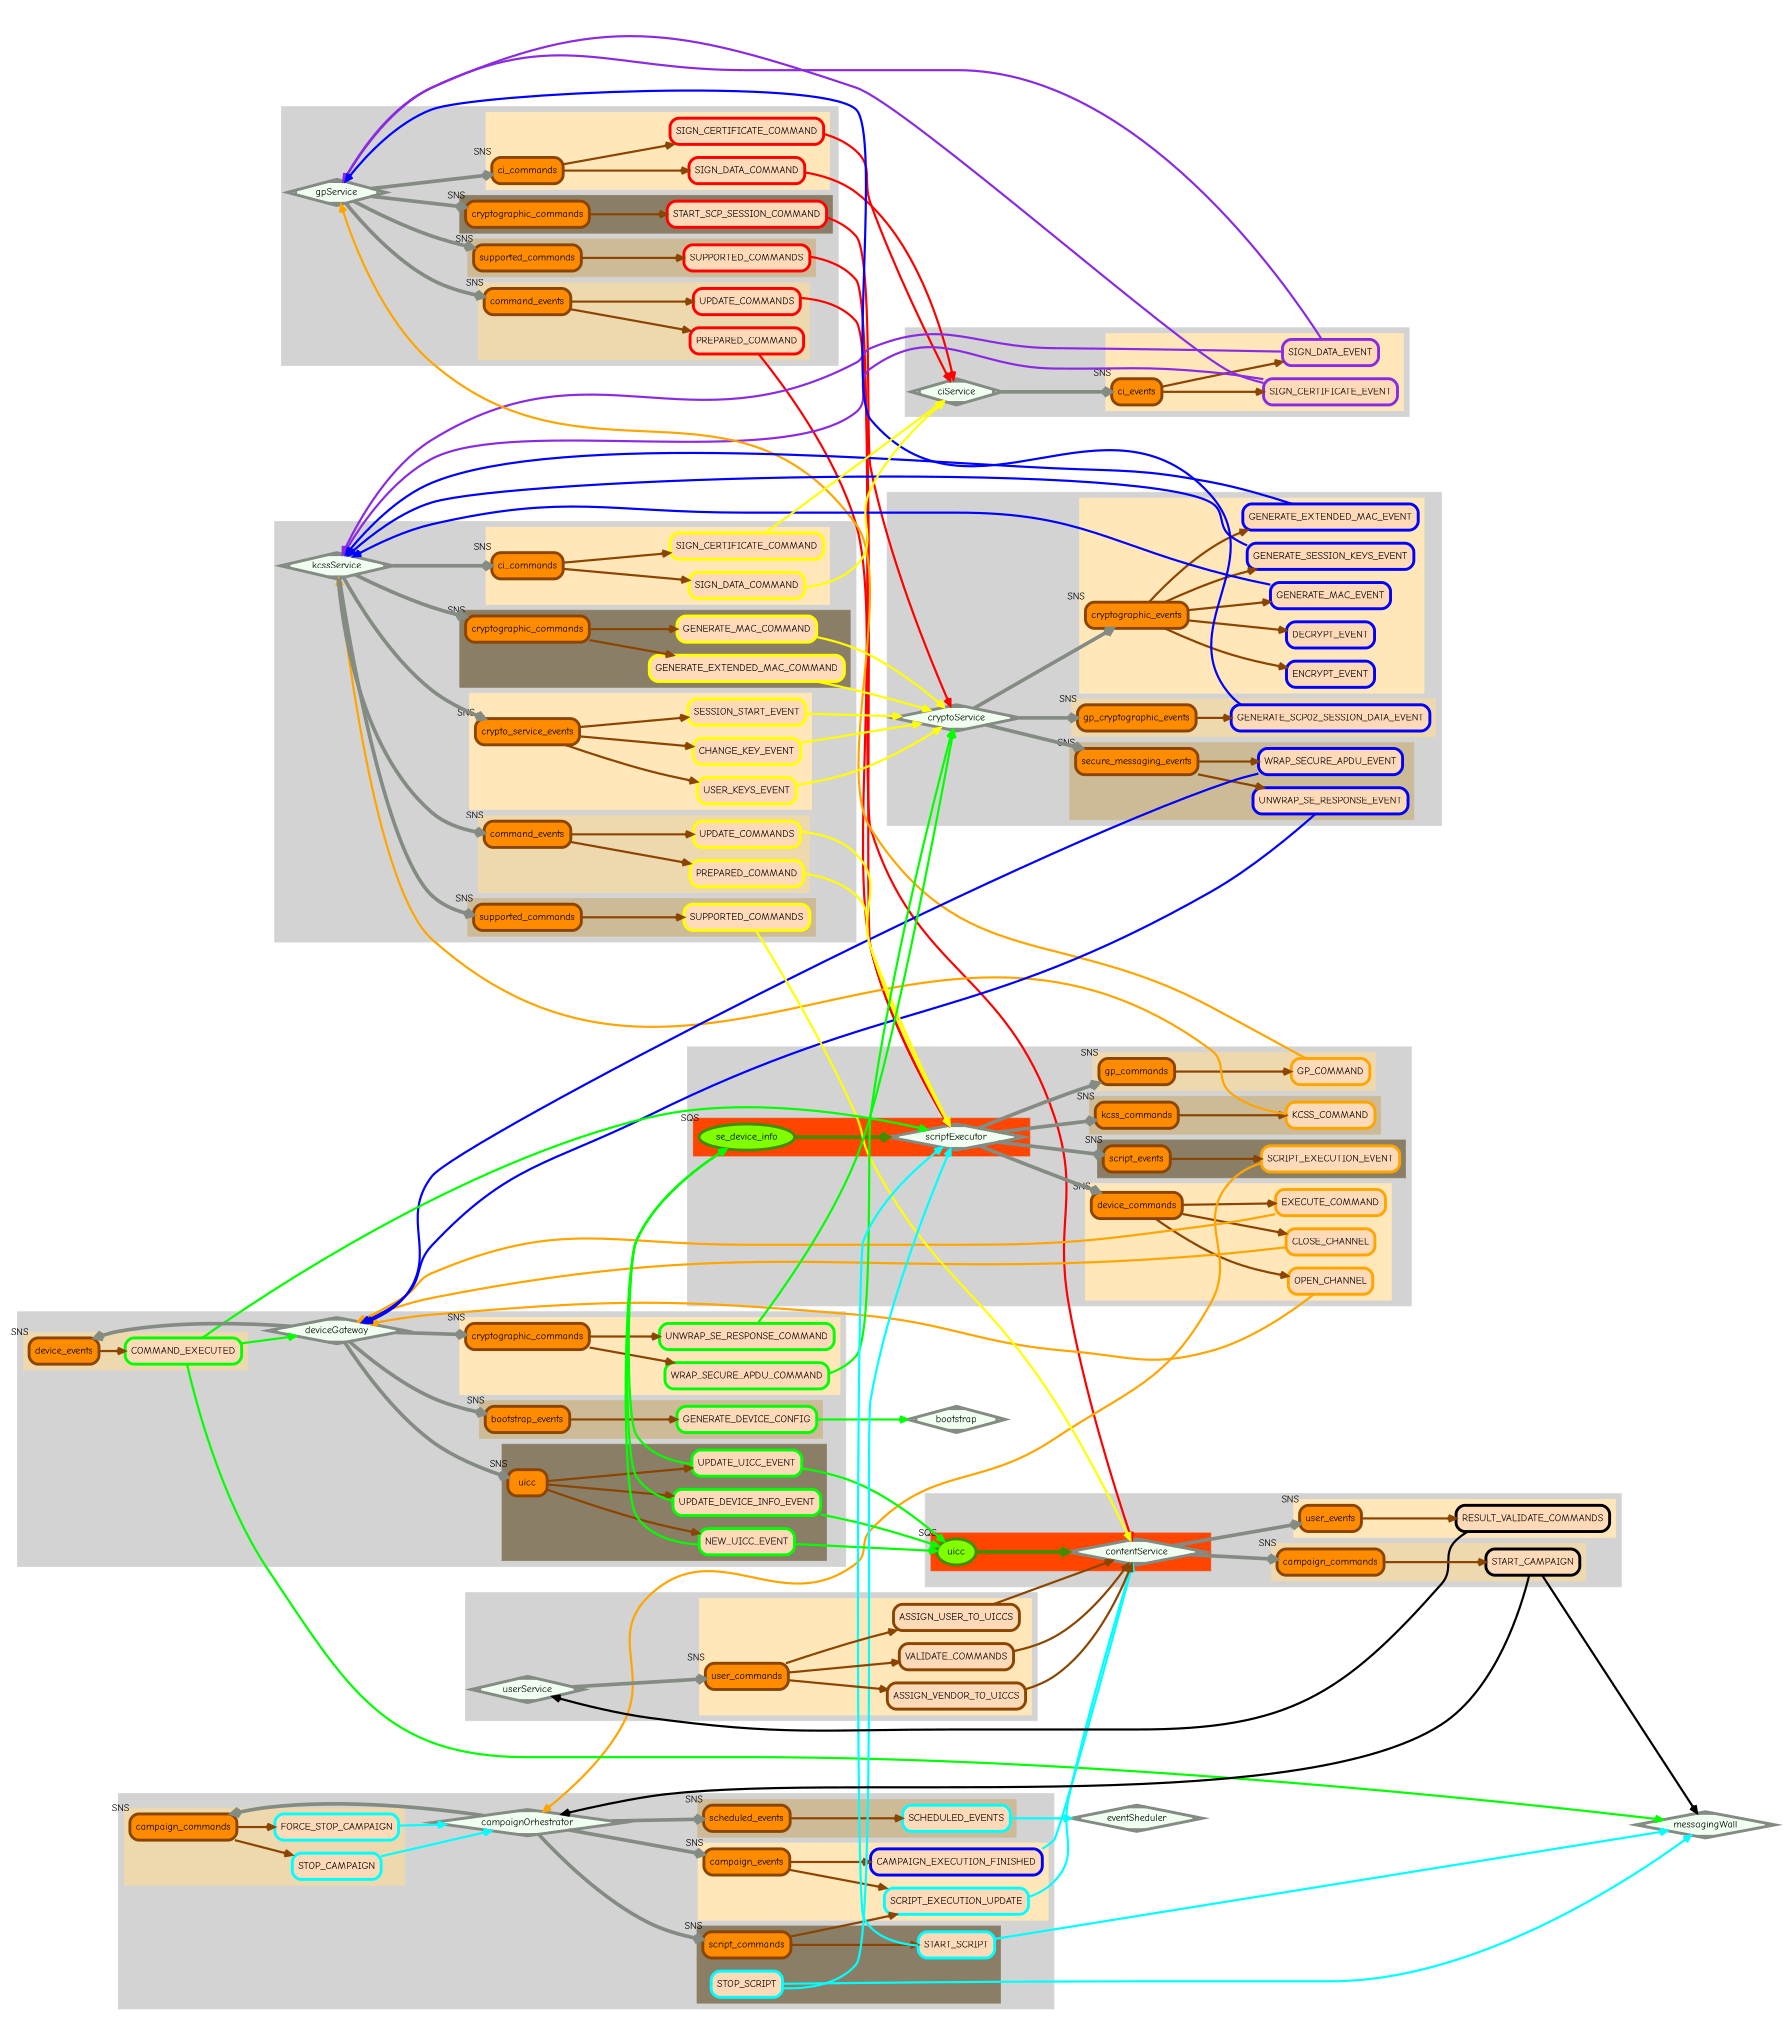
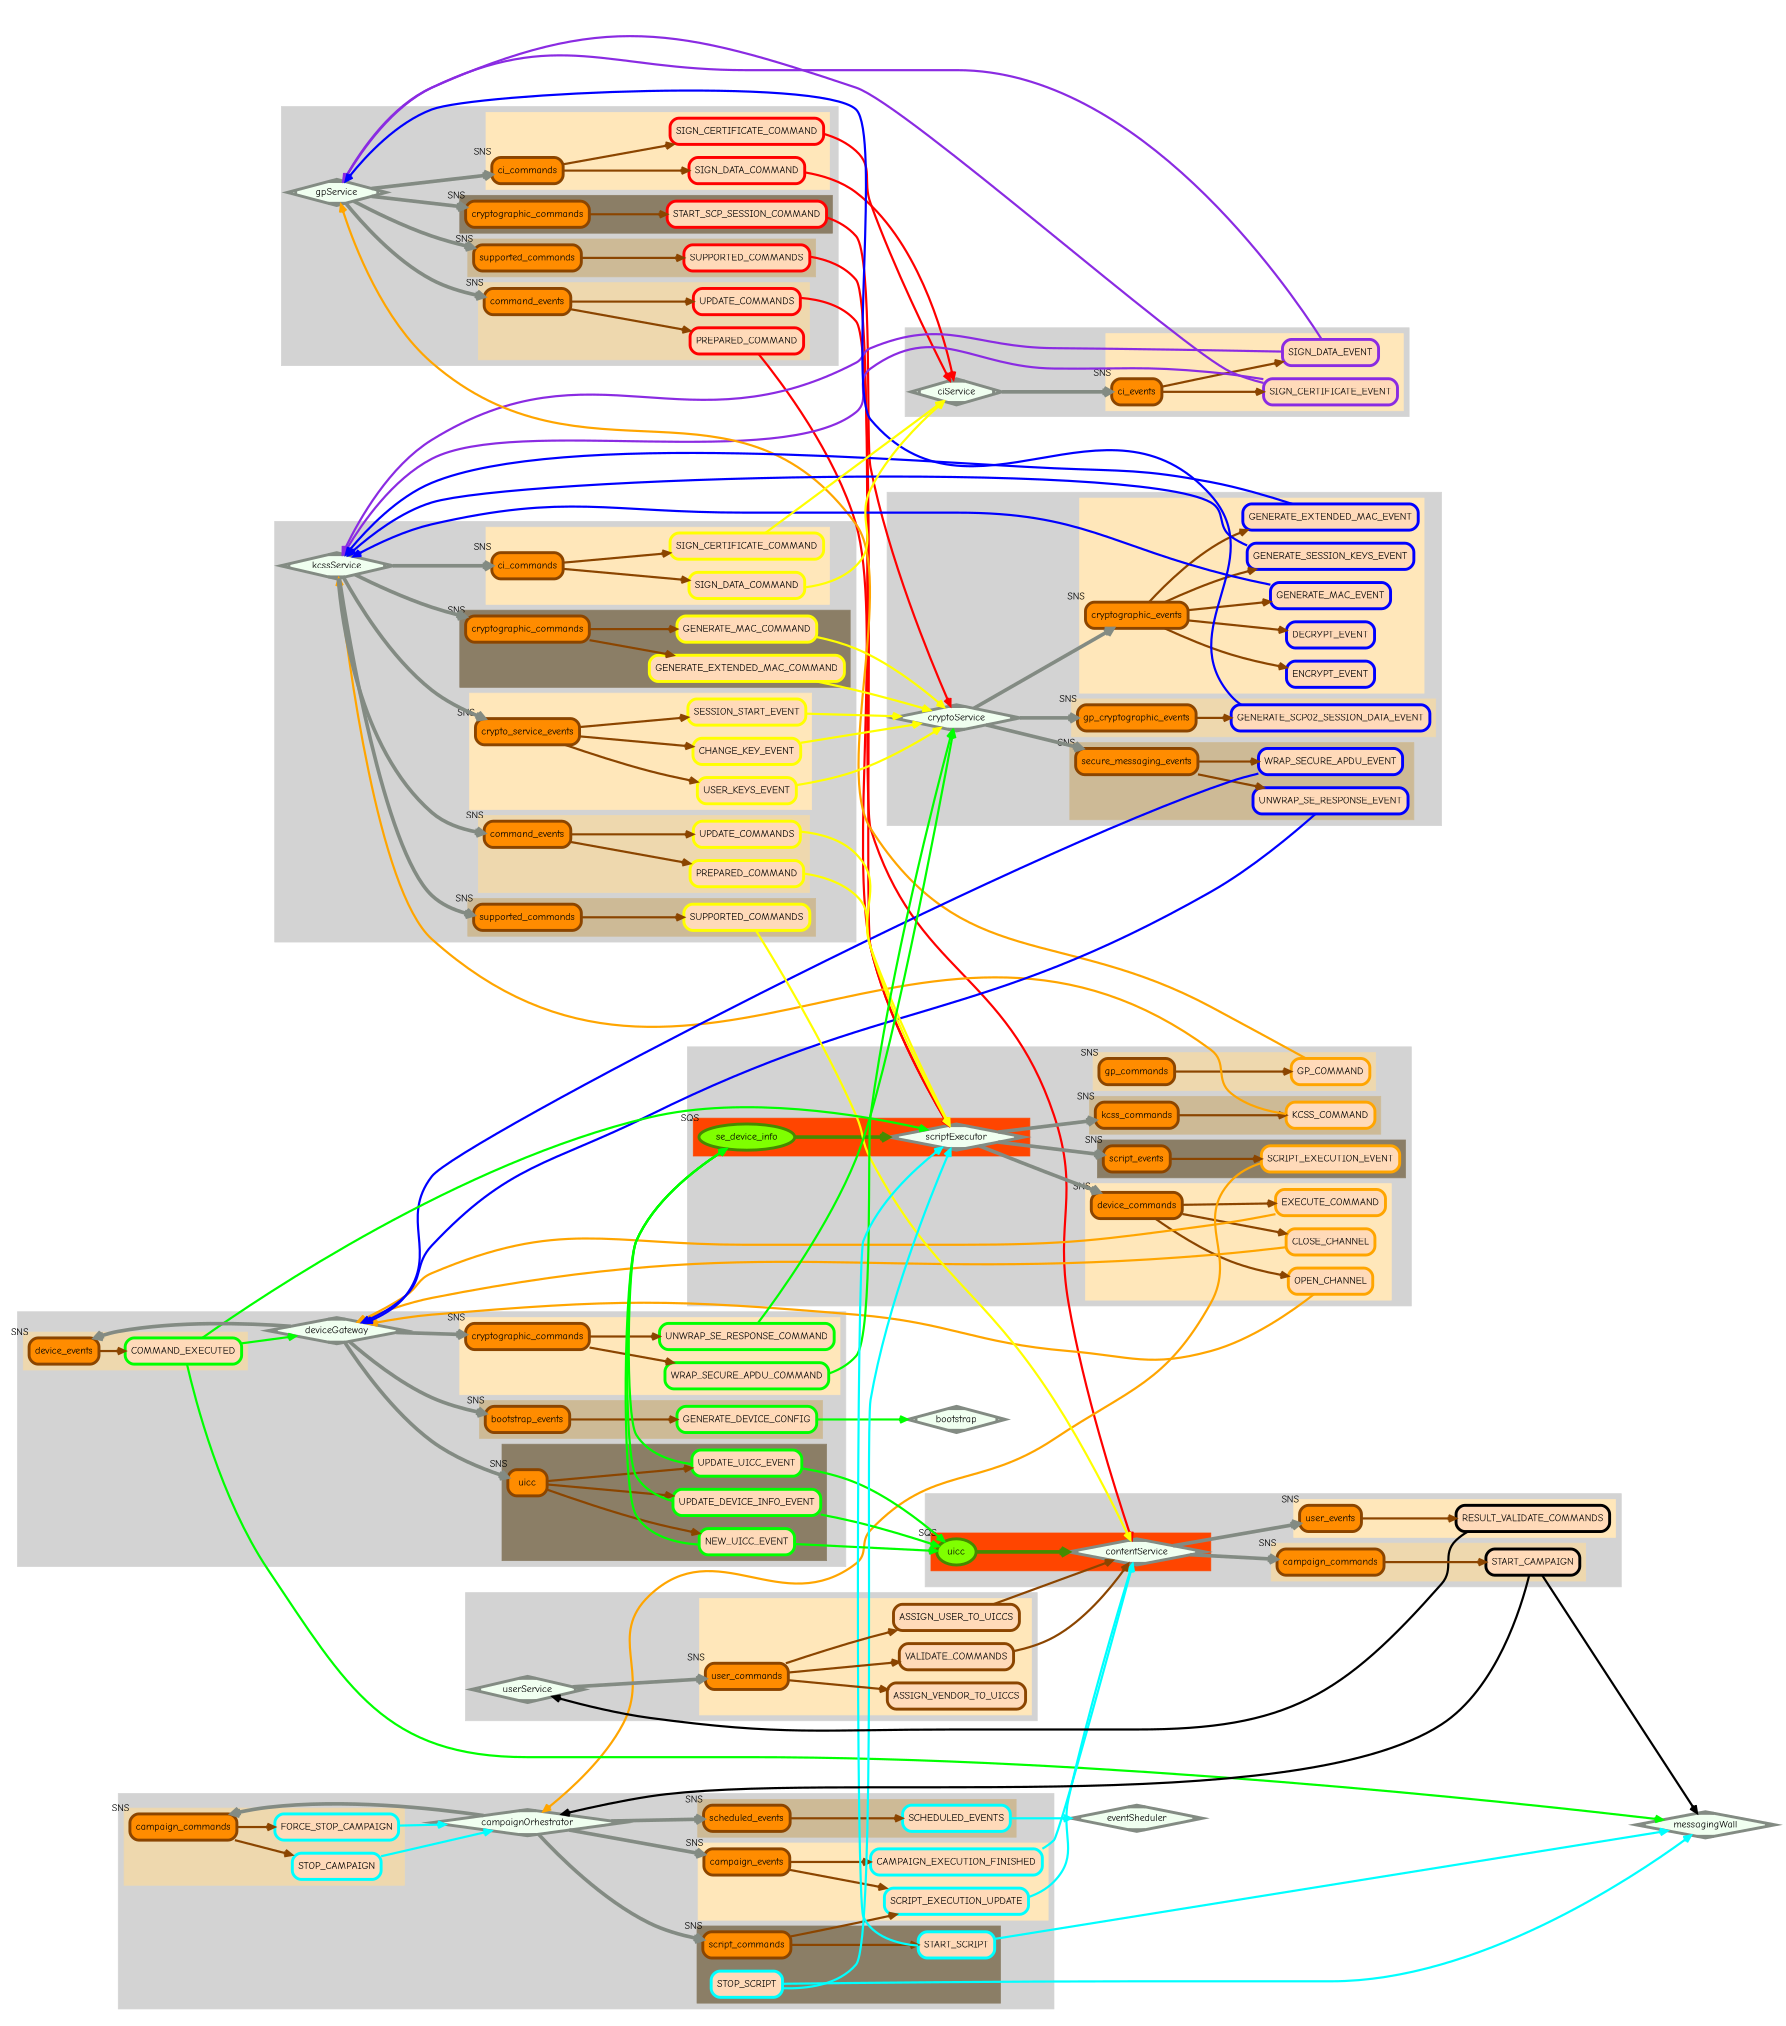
(1035, 1106) -> none
(1090, 1642) -> none
(956, 1862) -> (956, 1862)
